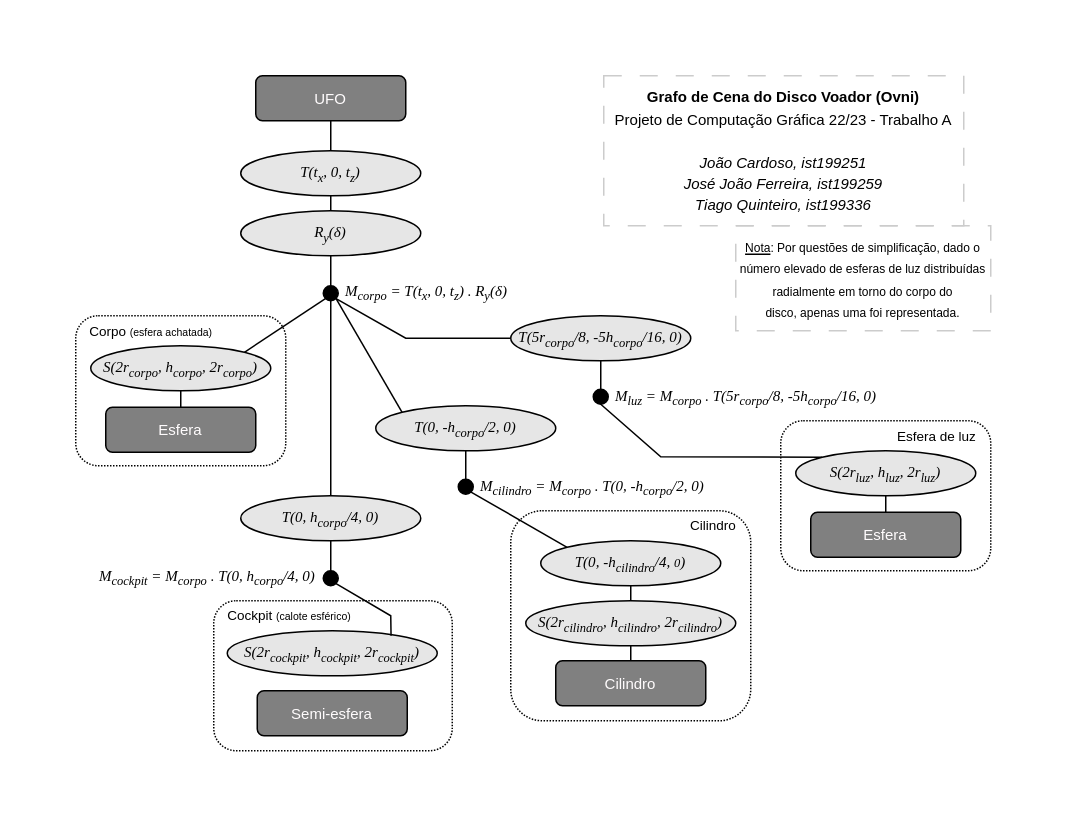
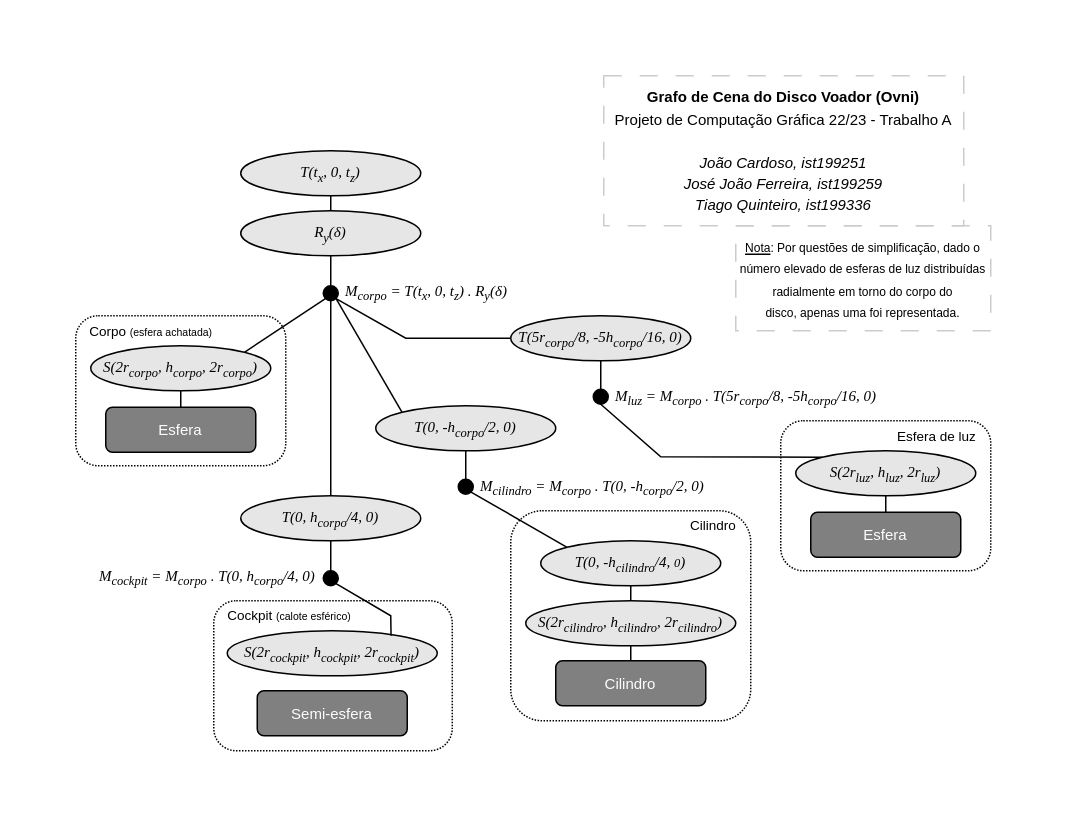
(331, 98) -> none
(331, 136) -> none
